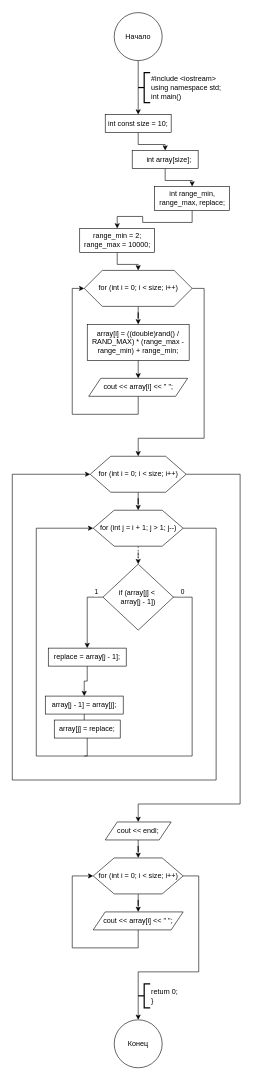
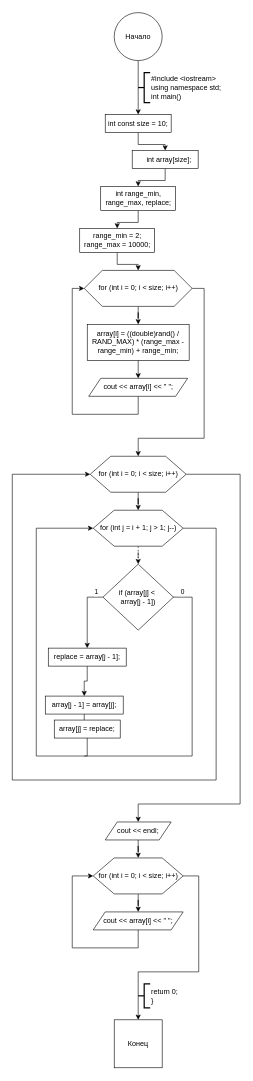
(192, 198) -> (138, 198)
(138, 1044) -> (138, 1044)
